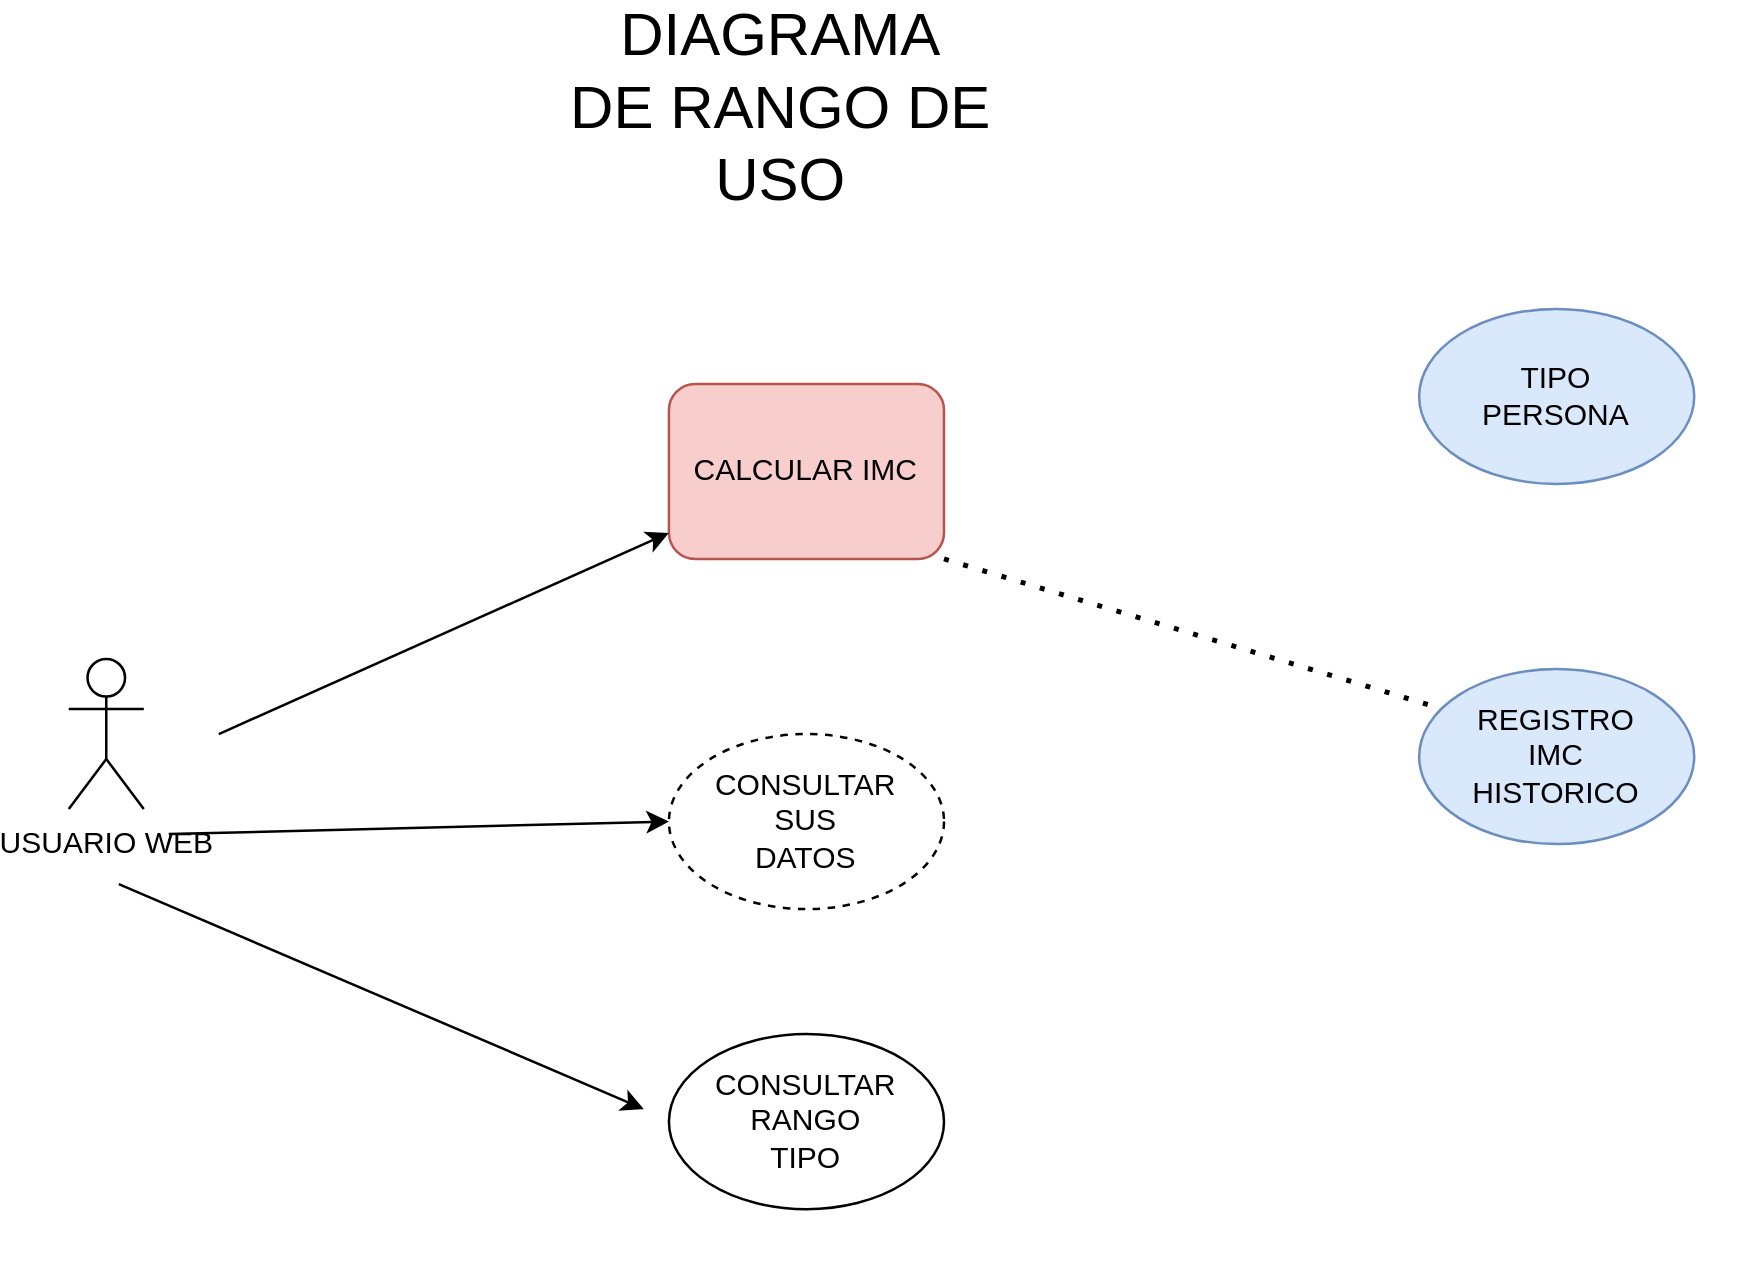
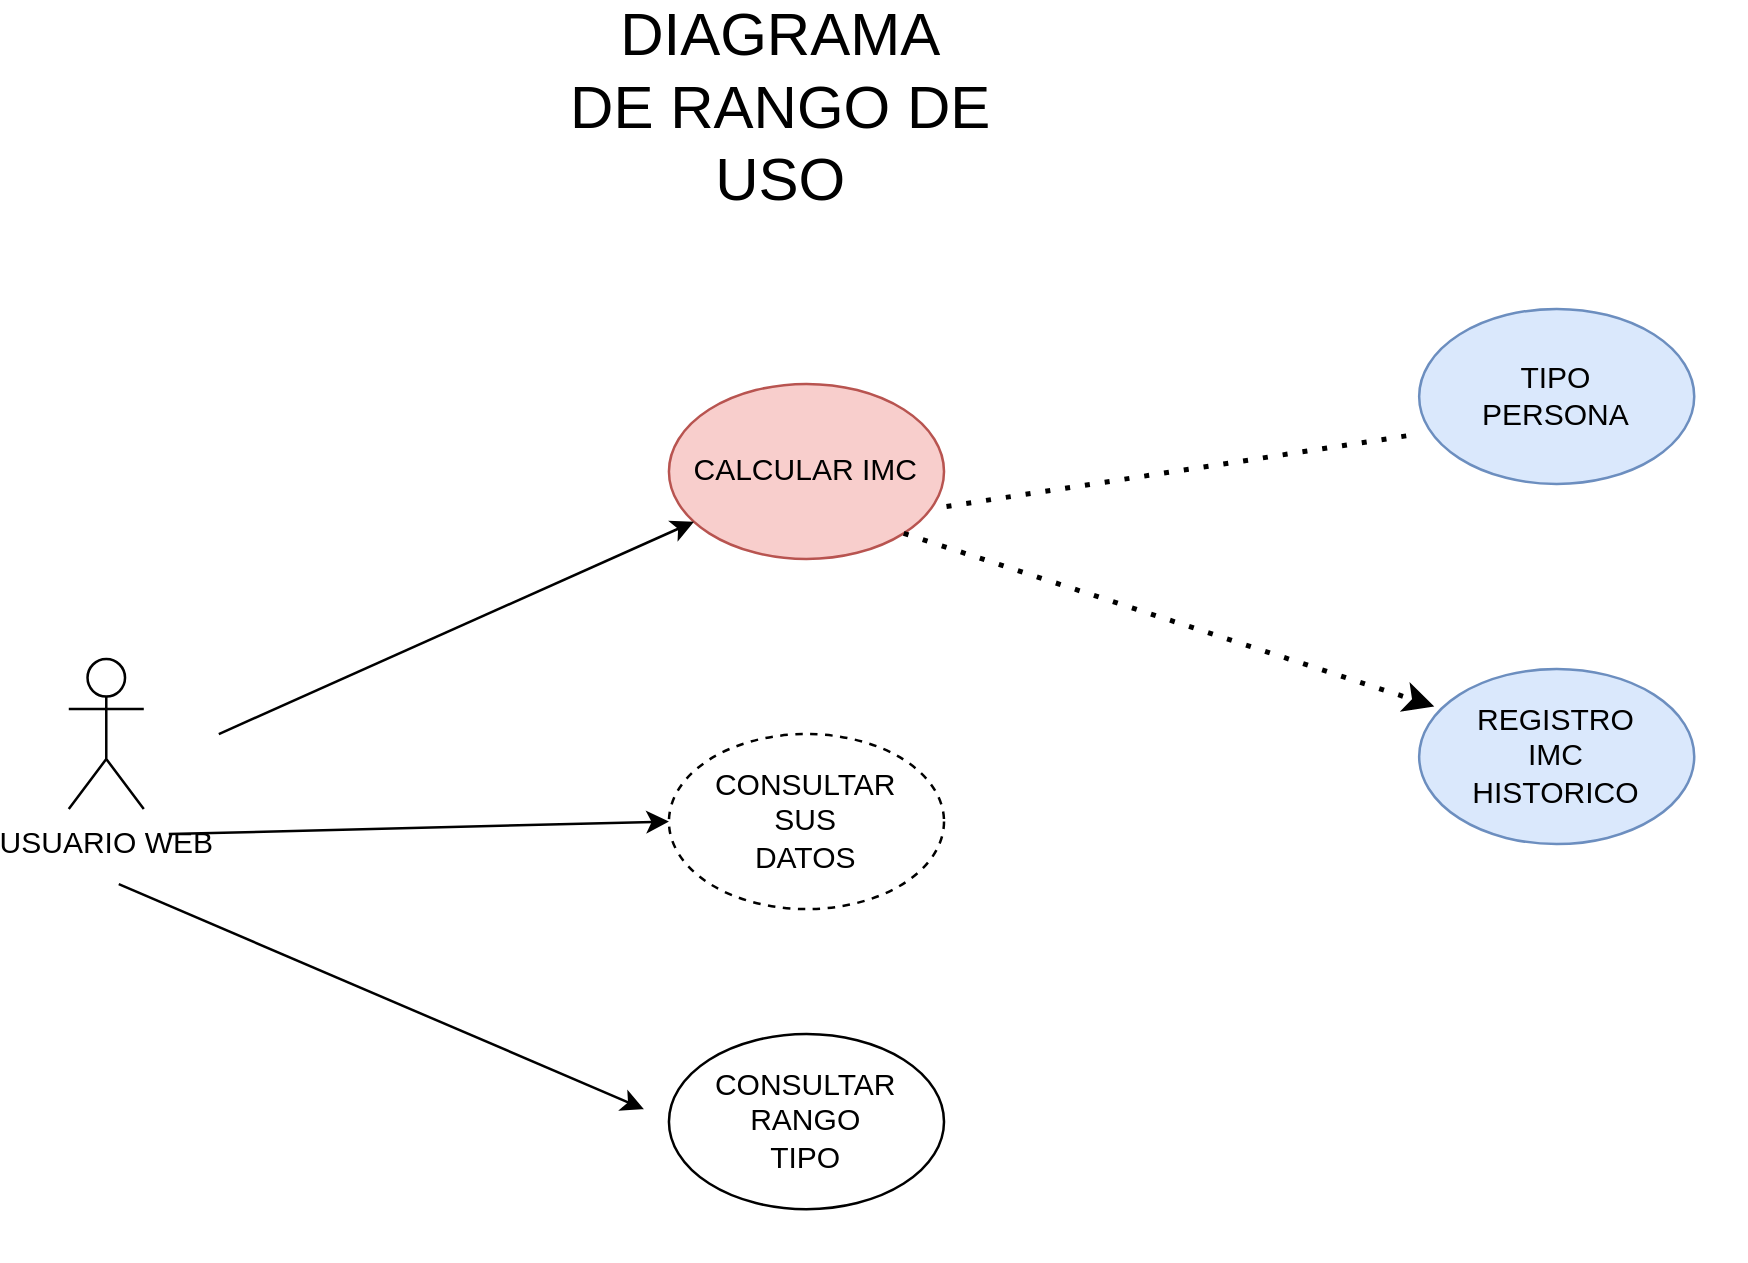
(806, 471) -> (806, 471)
none -> (1008, 497)
(1322, 672) -> (1310, 666)
